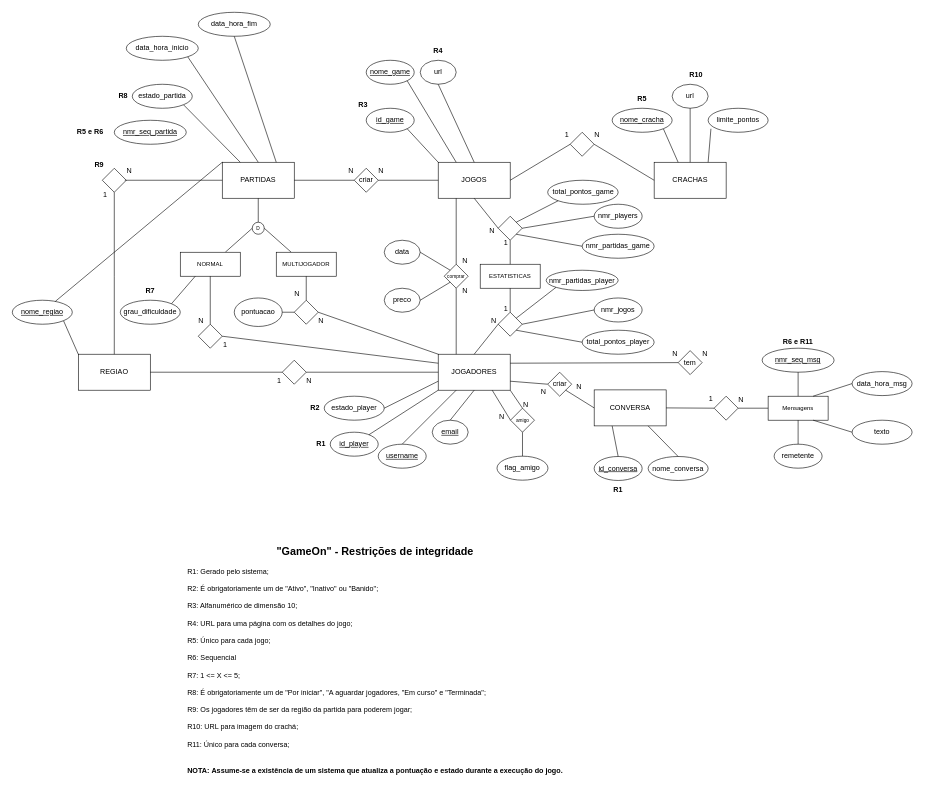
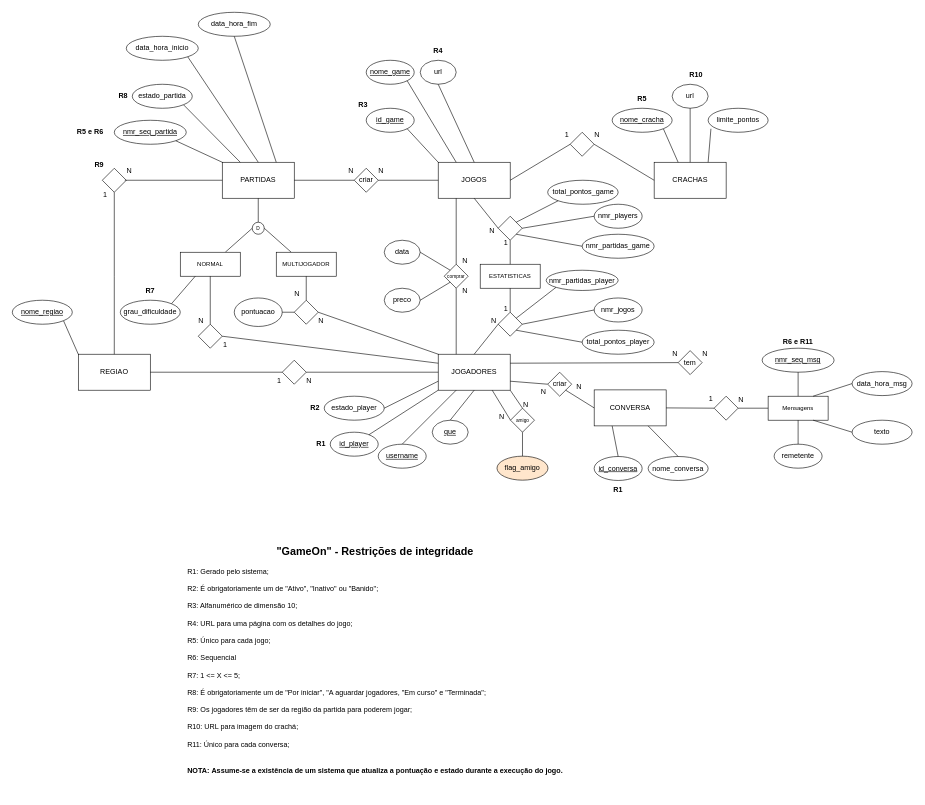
(139, 232) -> (199, 152)
(450, 432) -> (450, 432)
(523, 468) -> (523, 468)
